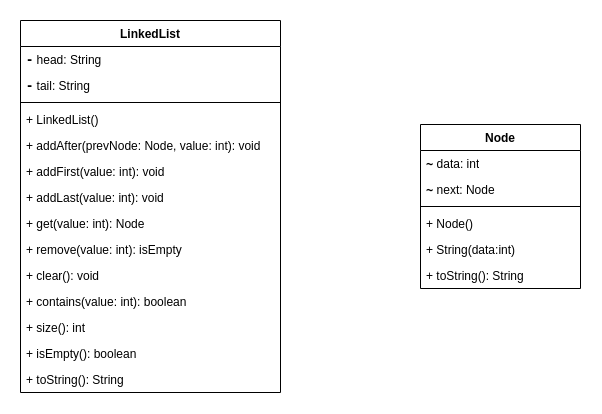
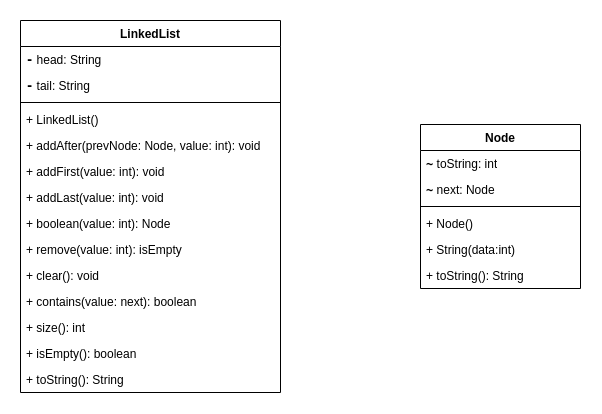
(459, 165) -> (471, 165)
(93, 225) -> (105, 225)
(117, 303) -> (122, 303)
